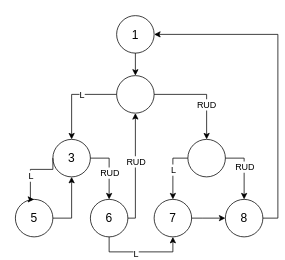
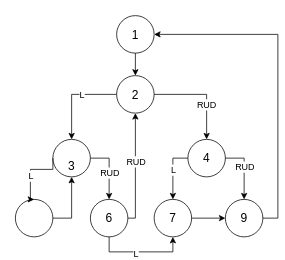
none -> (135, 94)
(72, 158) -> (72, 165)
none -> (207, 158)
(34, 218) -> none
(244, 218) -> (244, 218)
